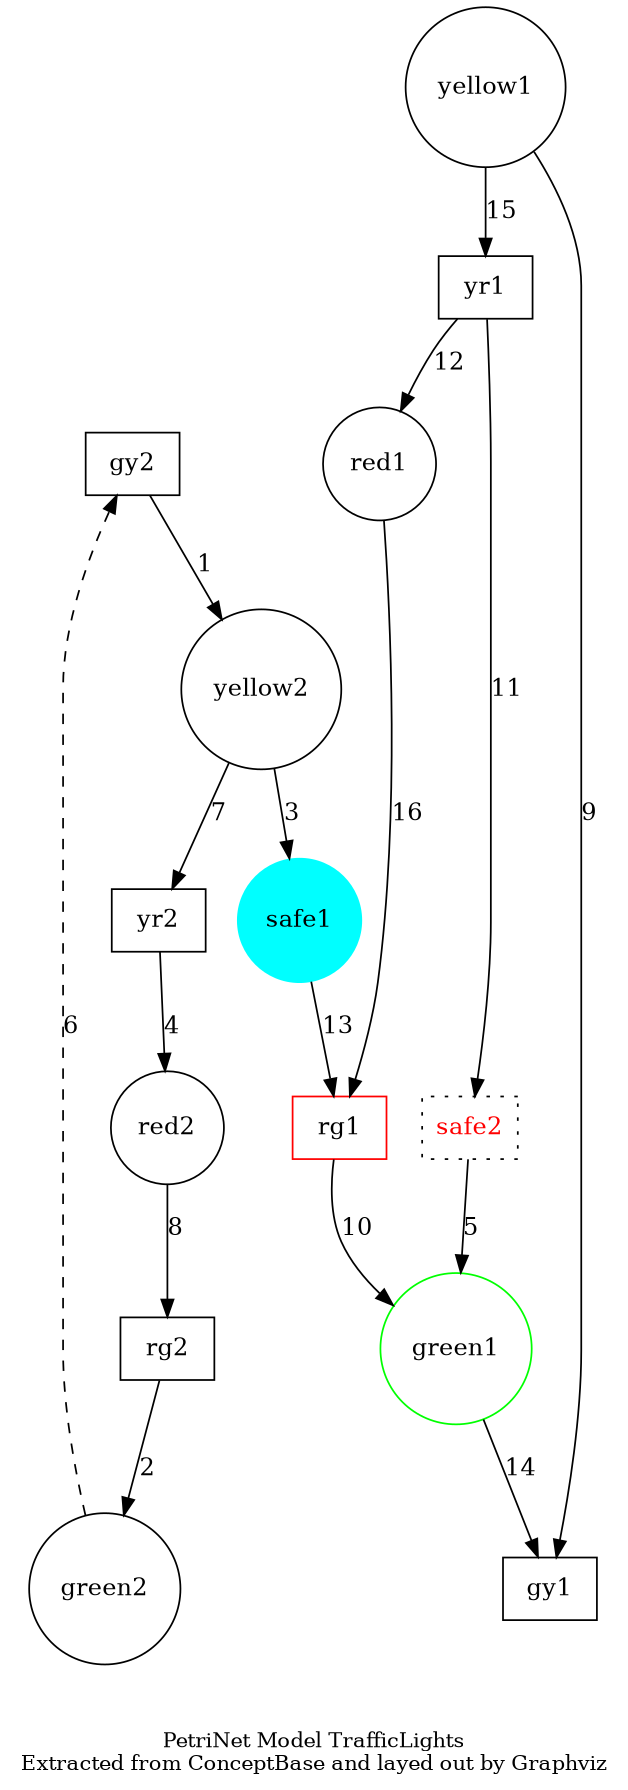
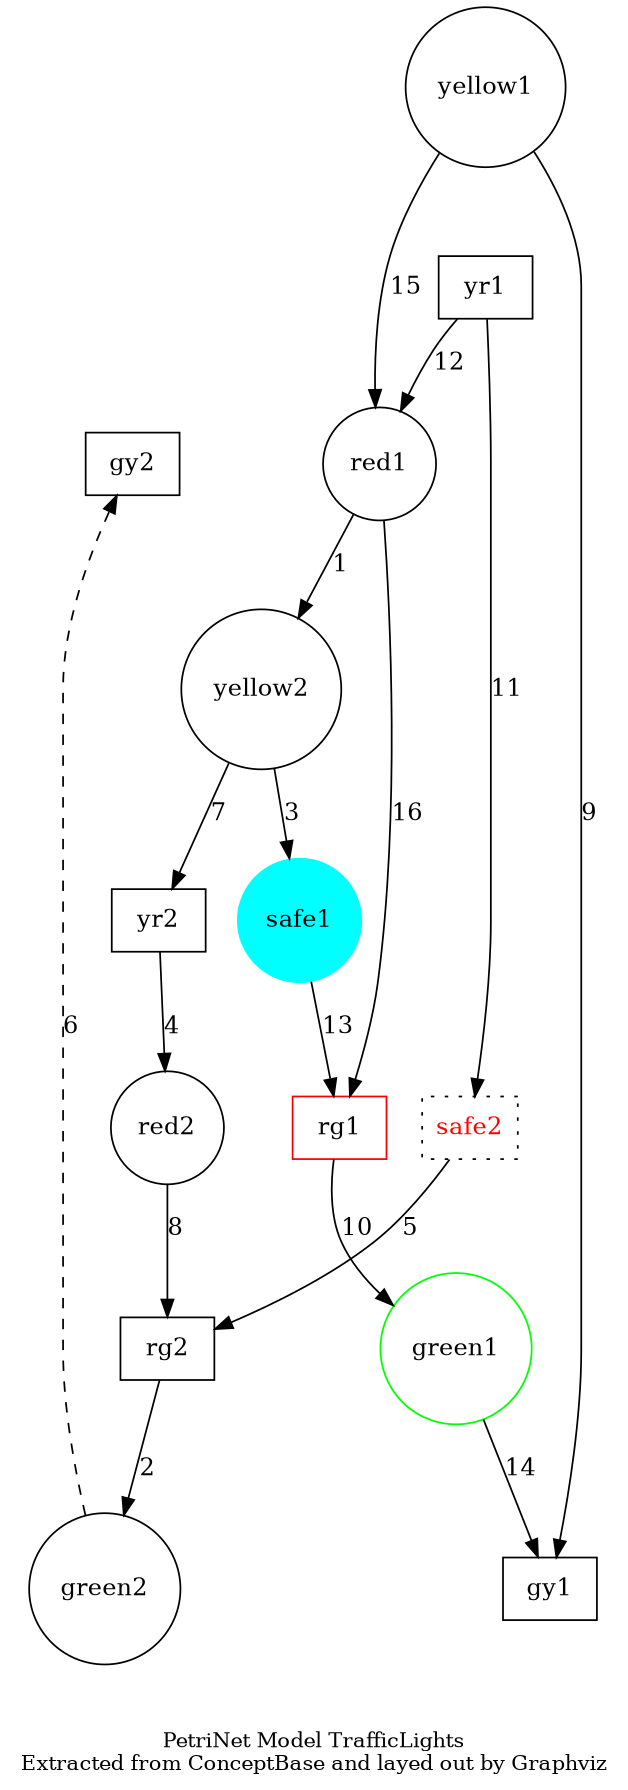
(486, 203) -> (387, 266)
(181, 550) -> (330, 558)
(465, 1207) -> (364, 1249)
